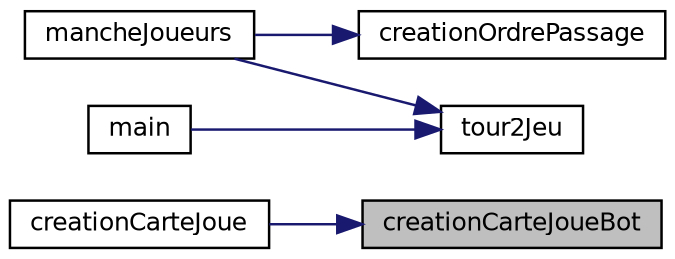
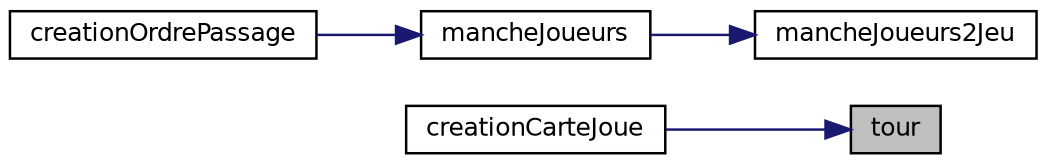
(294, 35) -> (356, 35)
(140, 130) -> none
(512, 130) -> (896, 35)
(512, 224) -> (896, 130)
